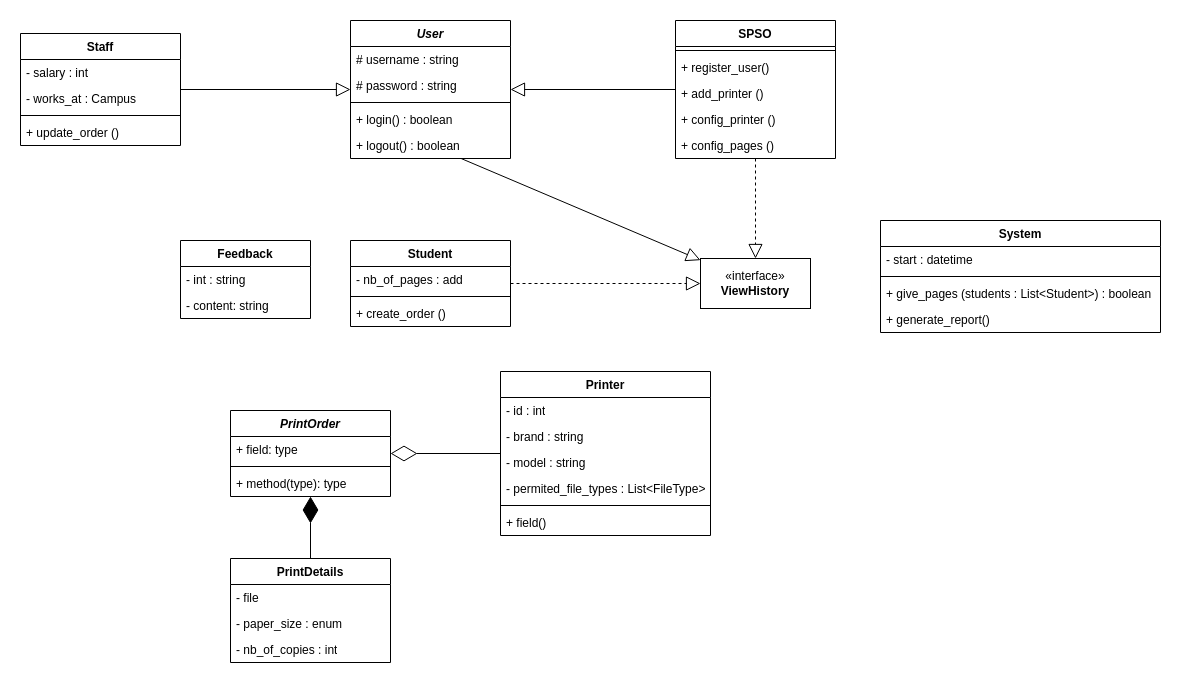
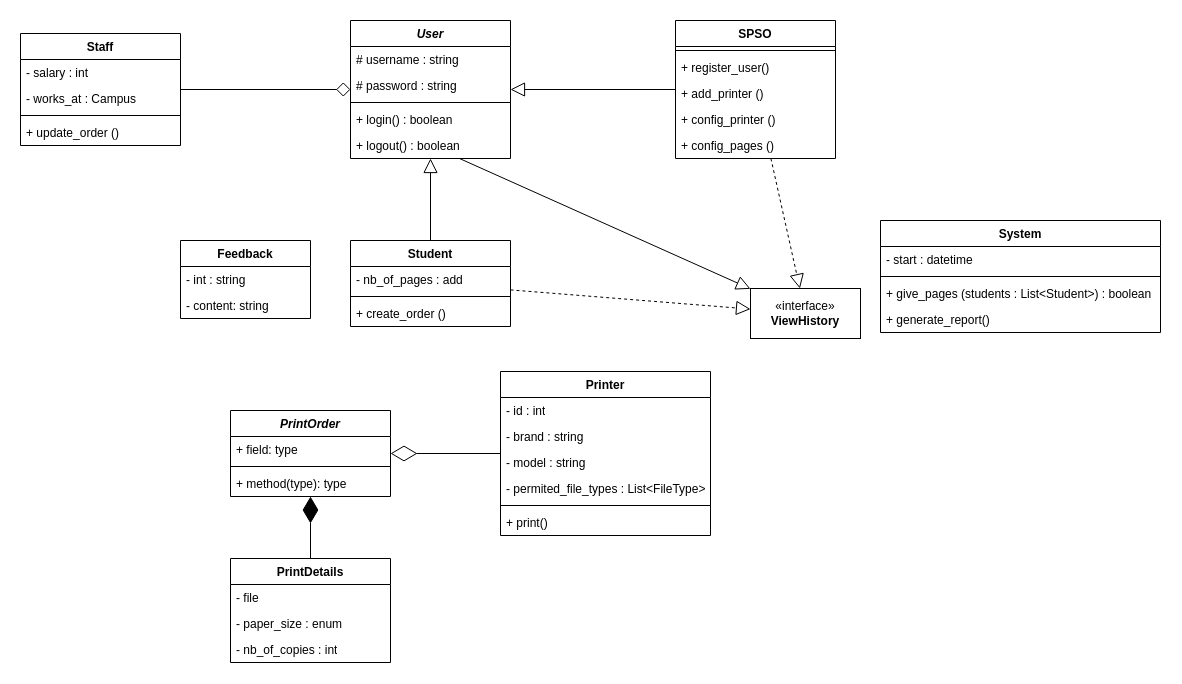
(335, 90) -> (335, 90)
none -> (431, 207)
(756, 284) -> (806, 314)
(532, 524) -> (534, 524)
